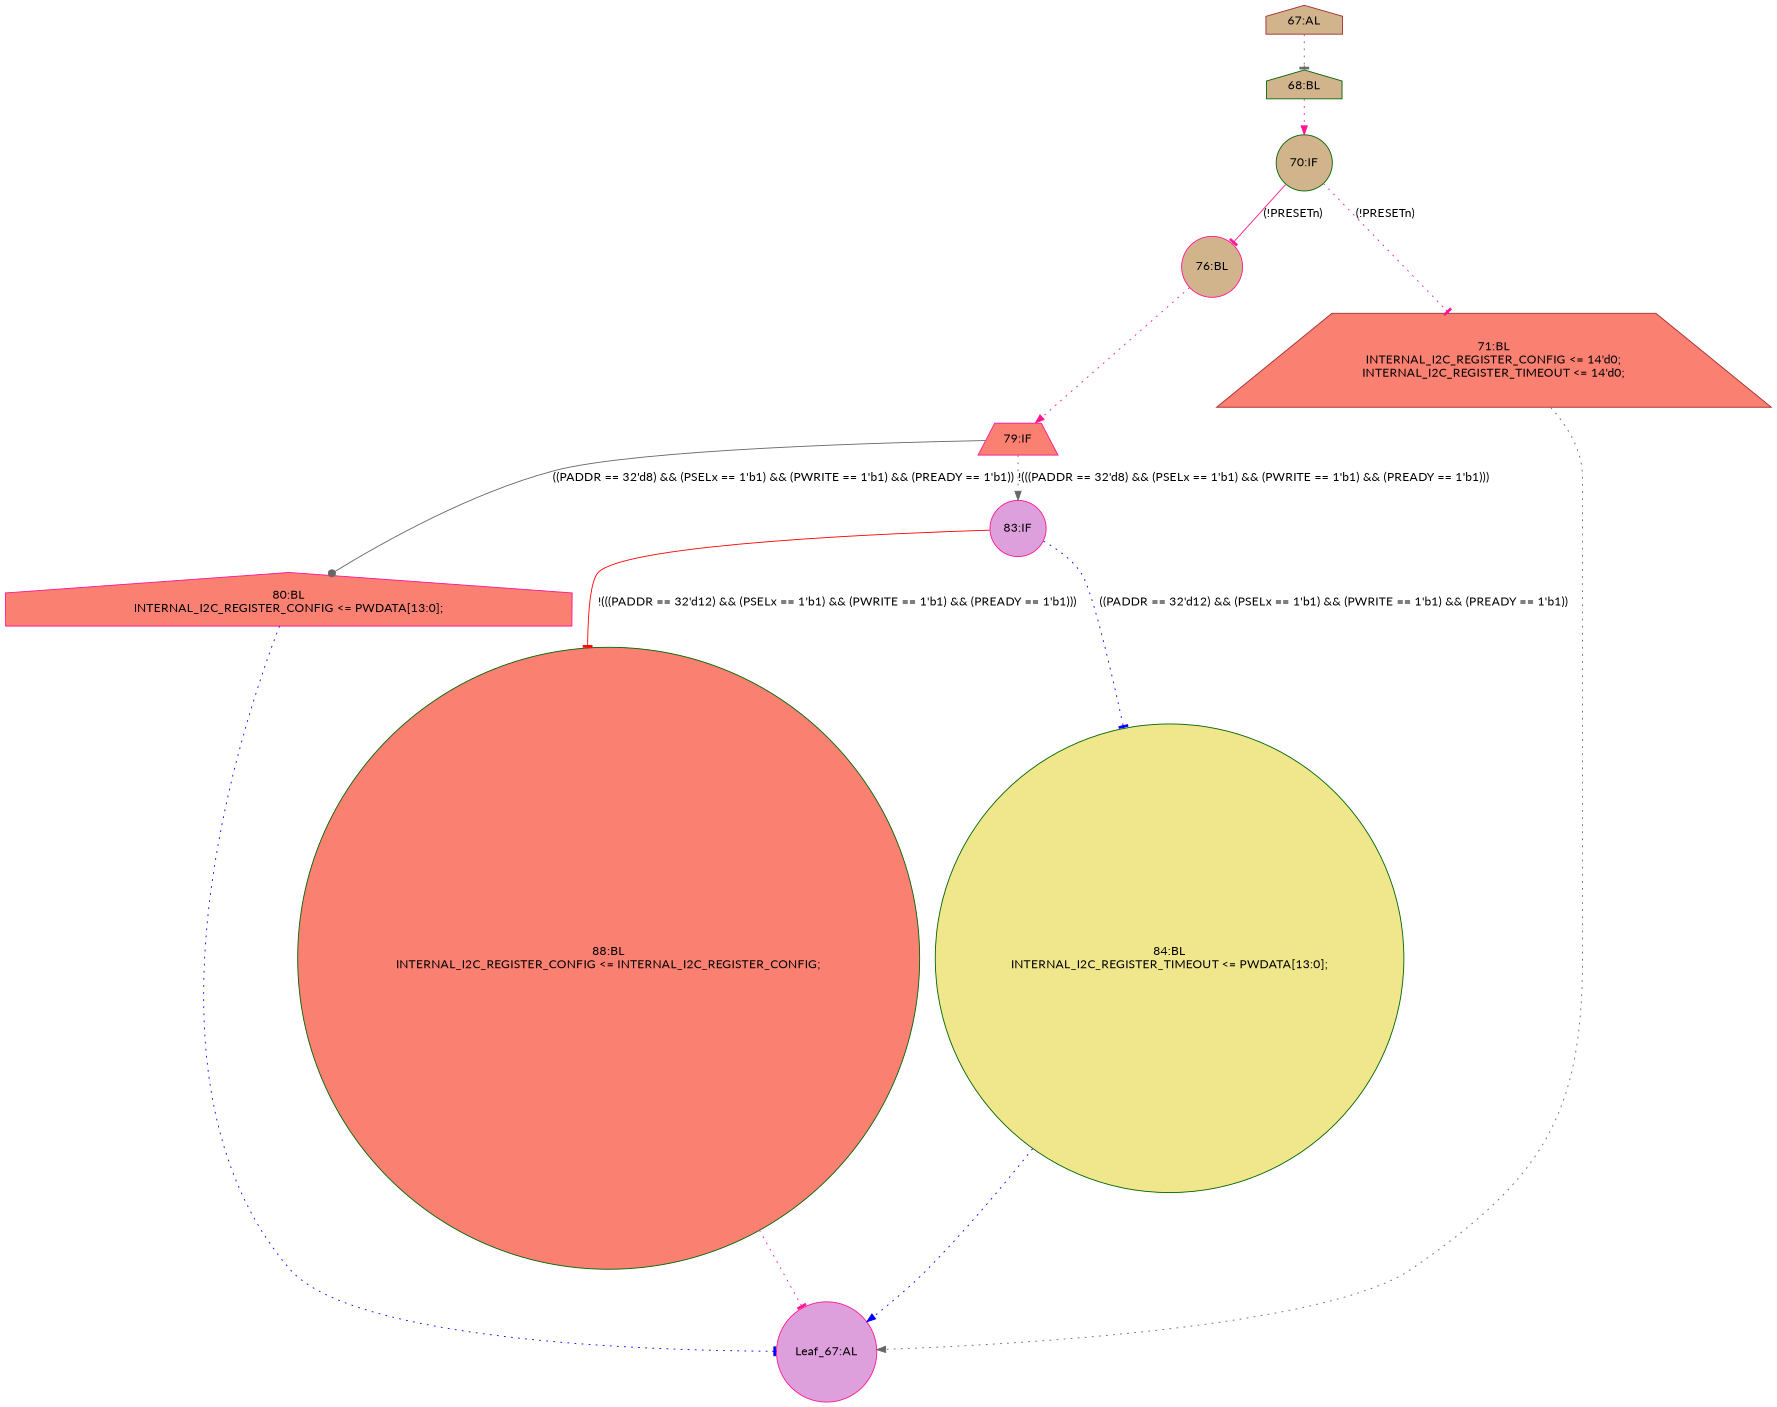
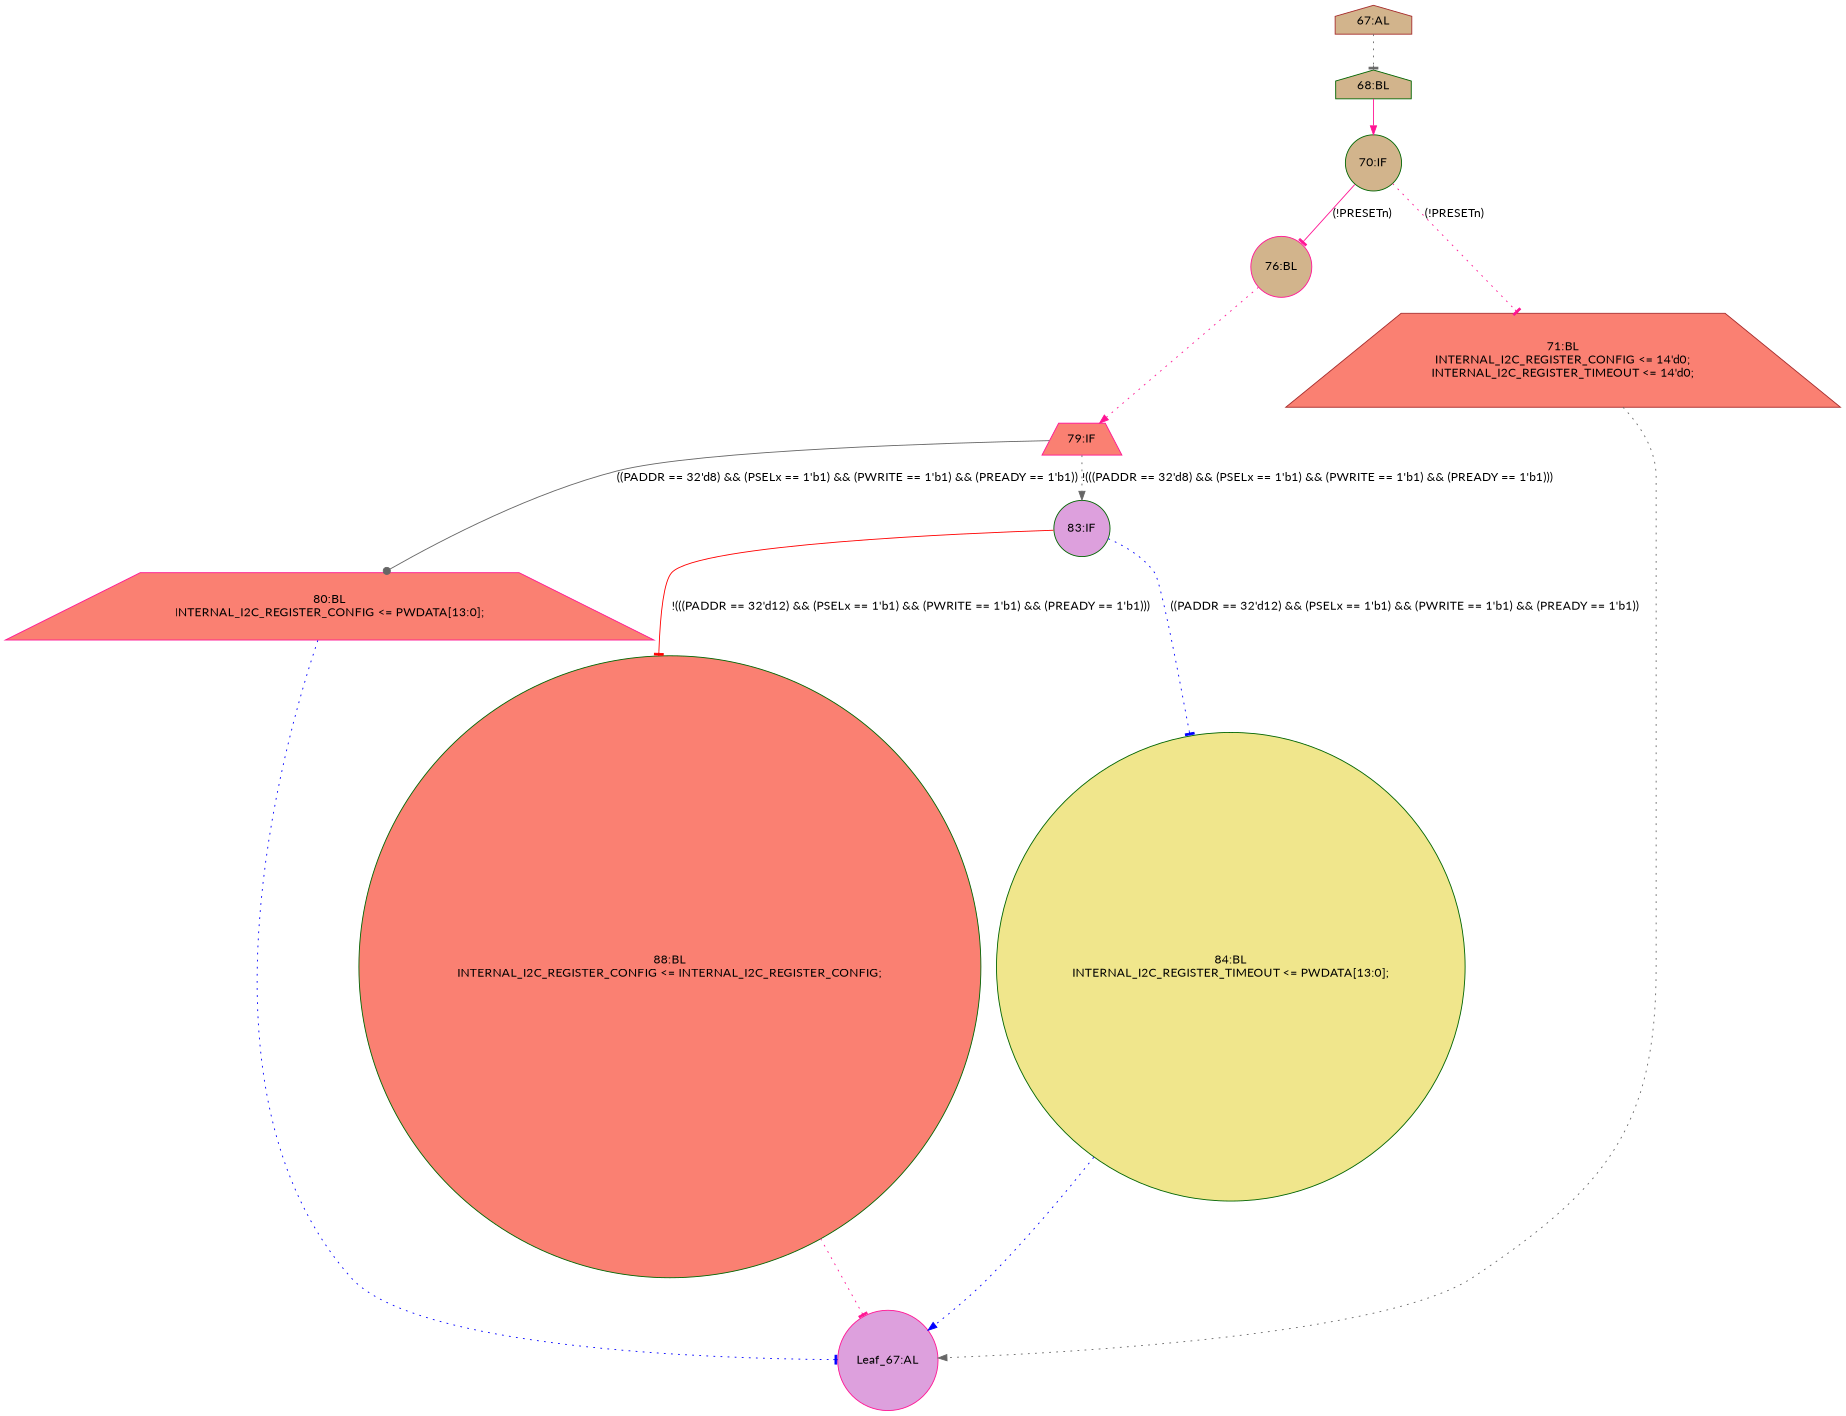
(1304, 112) -> (1373, 112)
(1018, 528) -> (1082, 528)
(289, 602) -> (330, 606)
